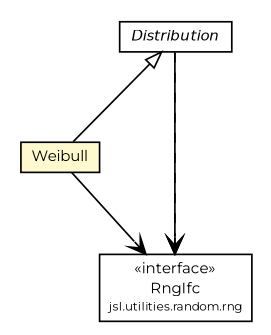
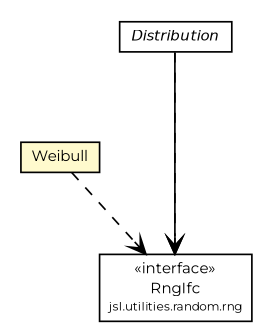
(112, 103) -> none
(103, 207) -> (103, 207)
